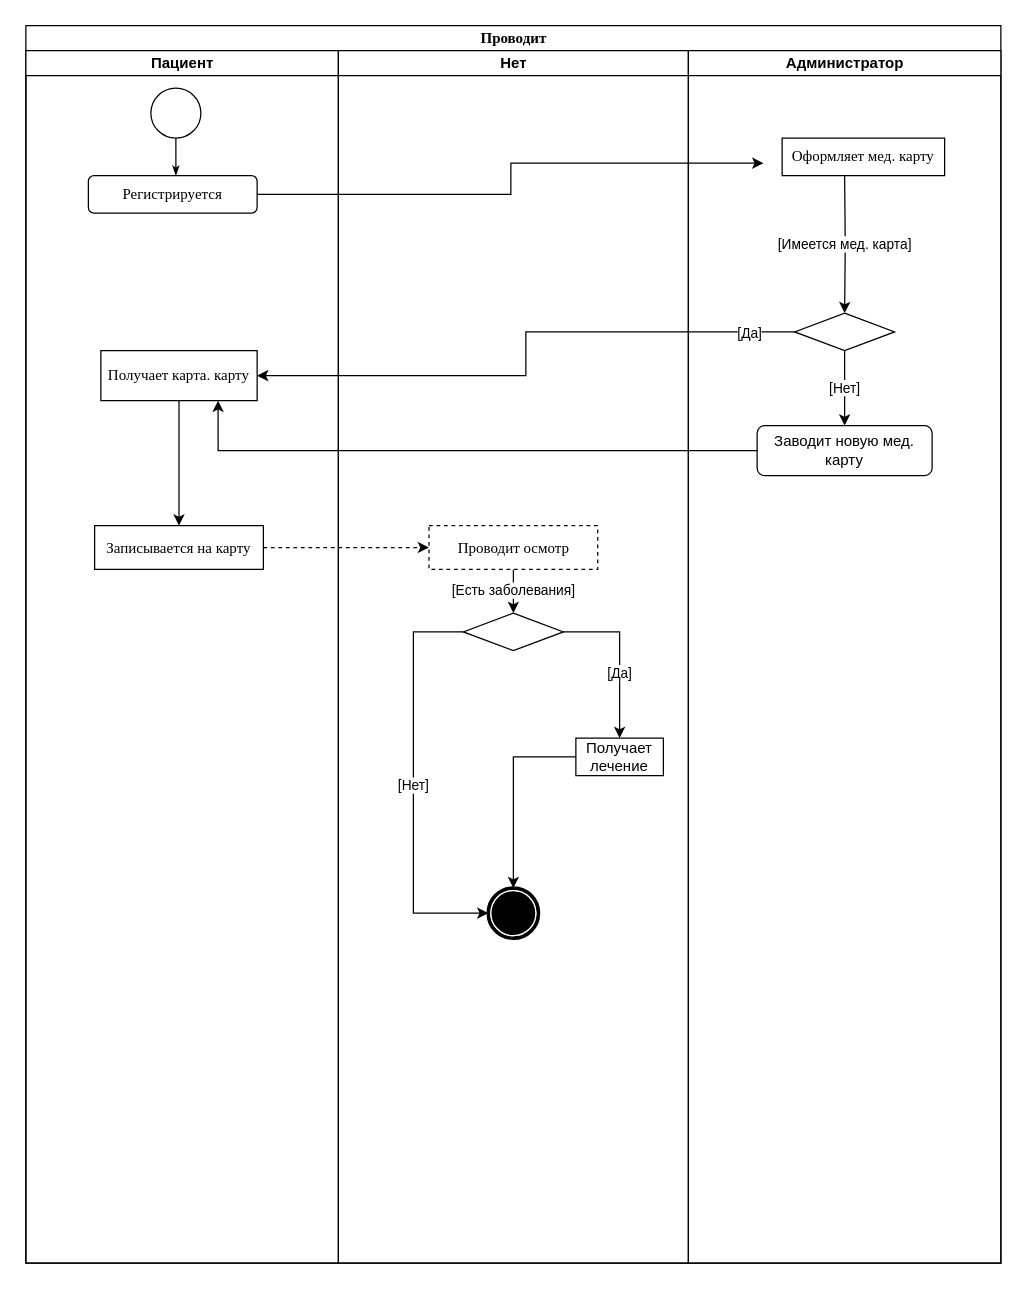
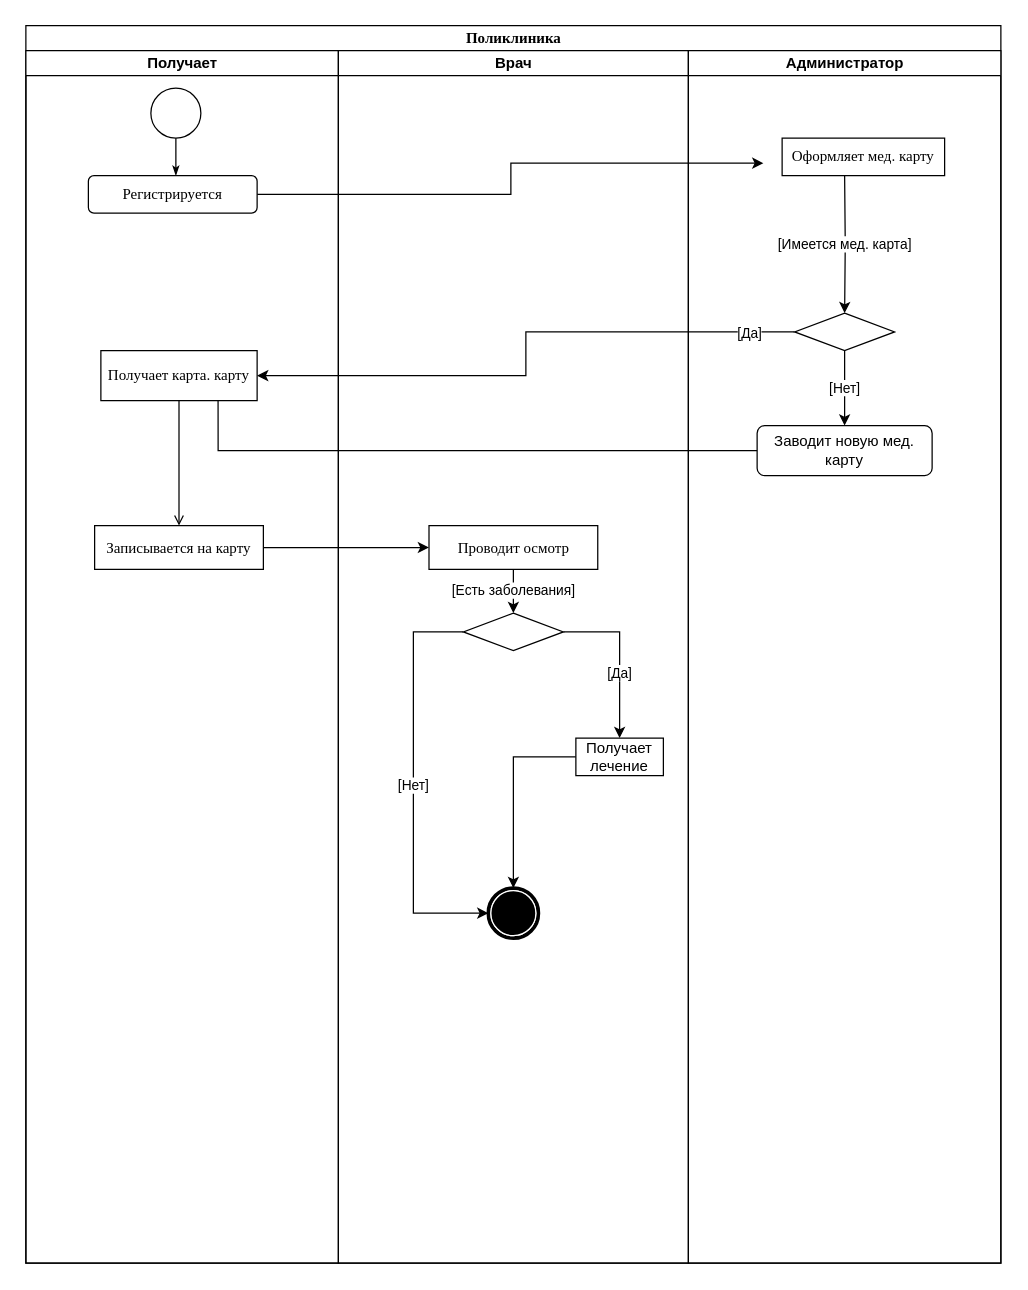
(514, 38) -> (514, 38)
(183, 63) -> (183, 63)
(514, 63) -> (514, 63)
(218, 411) -> (218, 407)
(179, 516) -> (179, 517)
(342, 548) -> (342, 548)
(513, 548) -> (513, 548)
